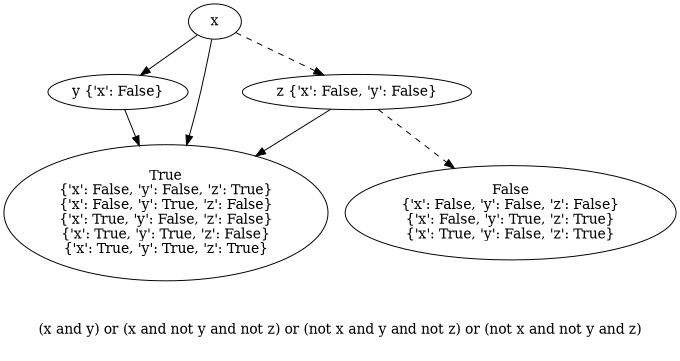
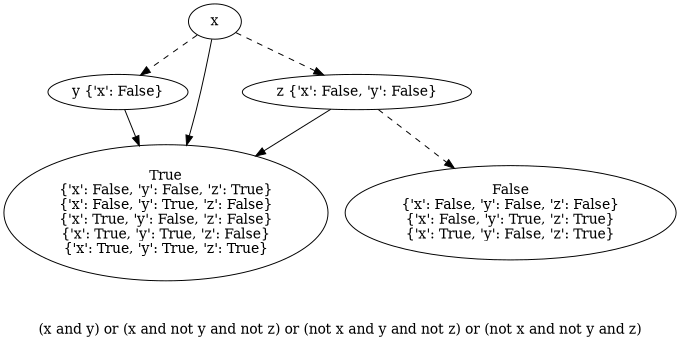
(173, 52) -> (173, 52)
